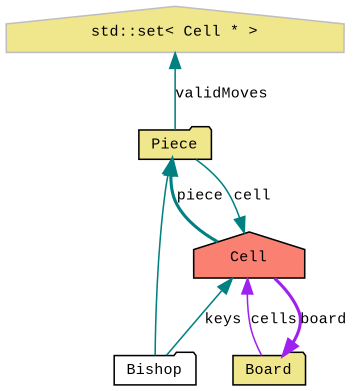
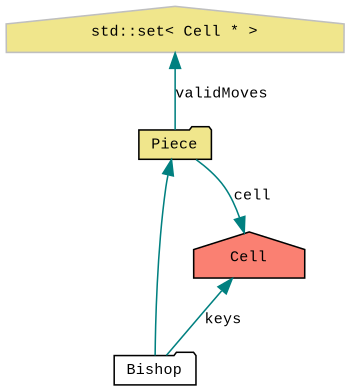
(184, 215) -> none
(269, 370) -> none
